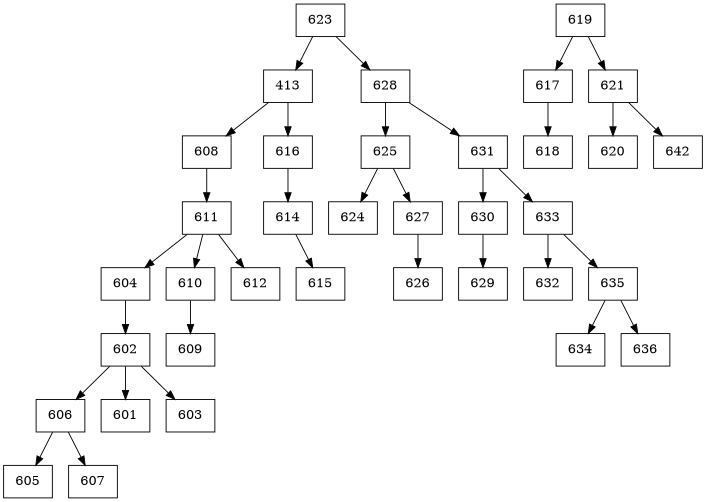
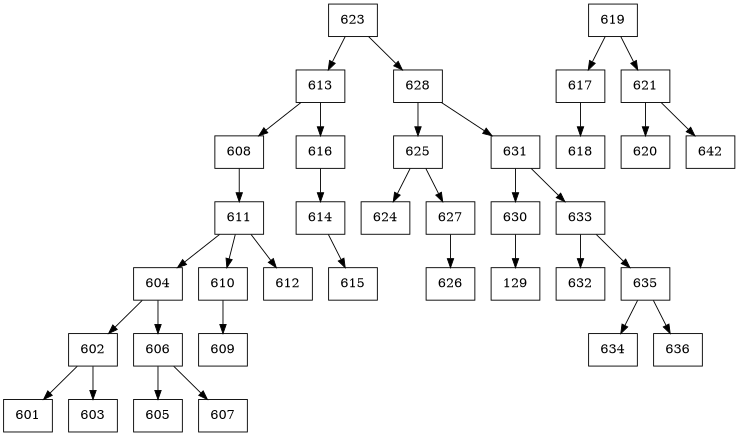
(288, 86) -> (320, 86)
(483, 284) -> (515, 284)
(96, 380) -> (158, 312)
